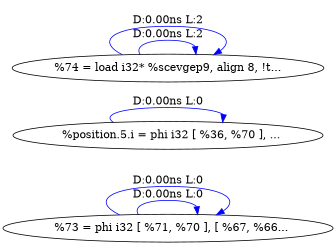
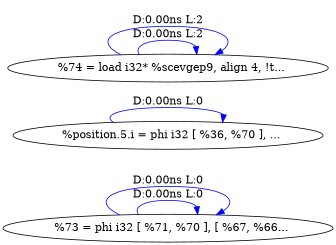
(168, 68) -> (168, 68)
